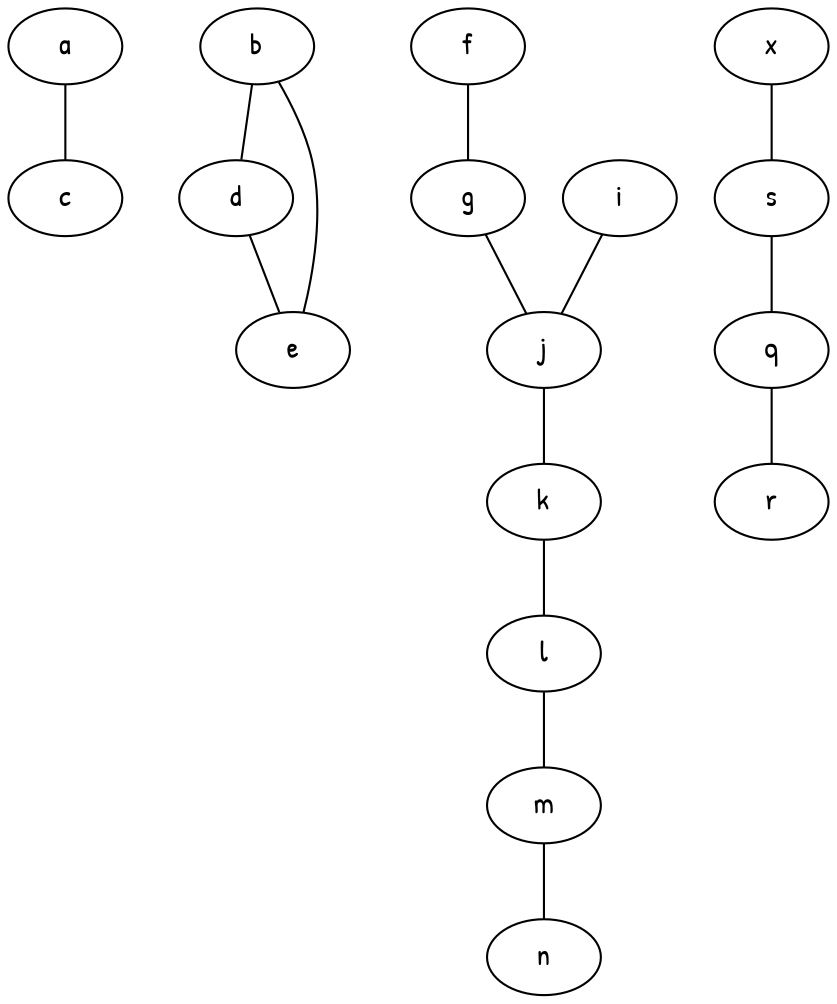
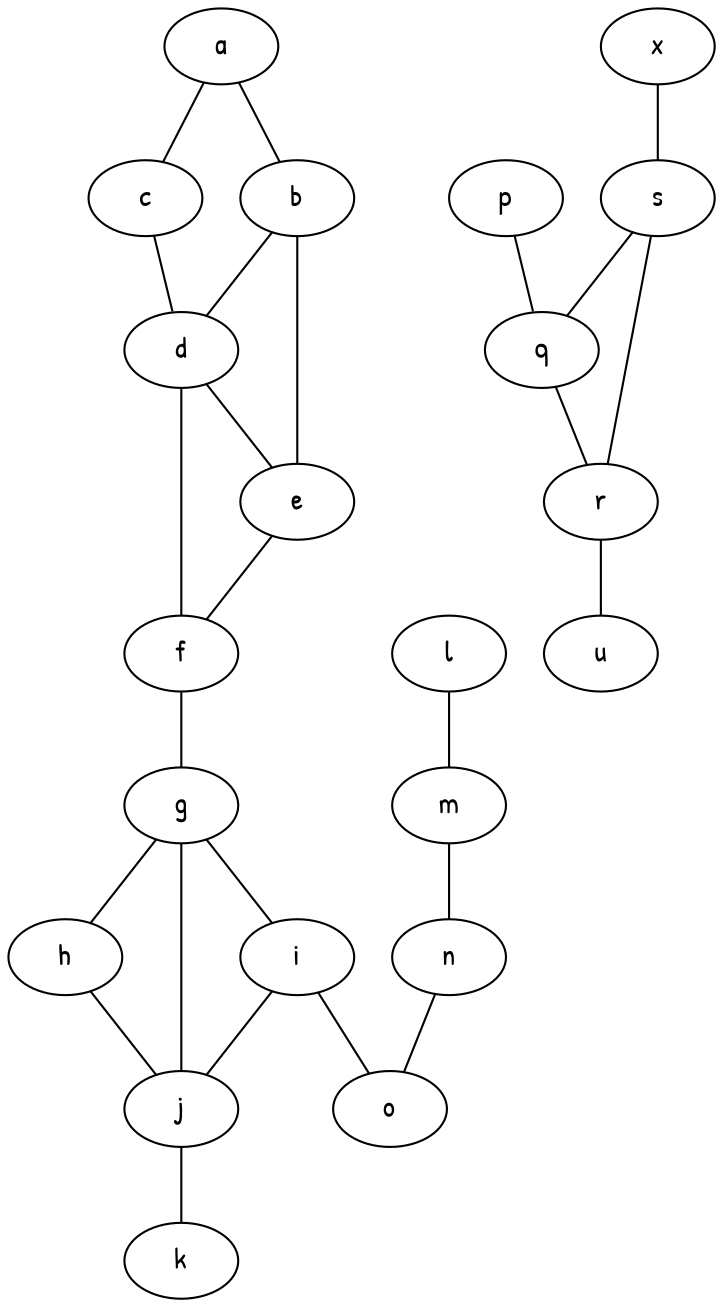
none -> (259, 122)
none -> (506, 198)
none -> (163, 274)
none -> (629, 350)
none -> (181, 502)
none -> (239, 578)
(544, 578) -> none
none -> (601, 654)
none -> (239, 881)
none -> (65, 957)
none -> (390, 1109)
